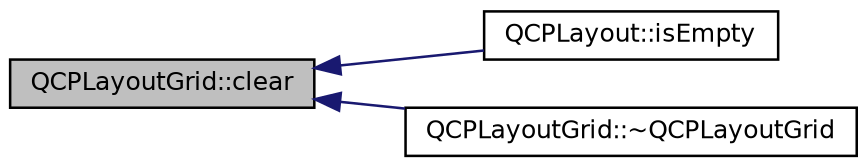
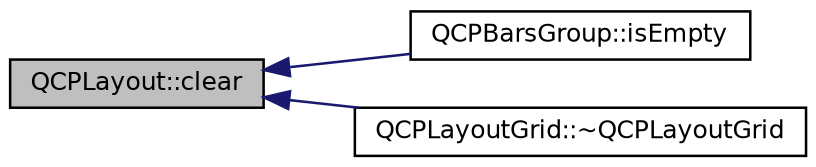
(631, 35) -> (580, 35)
(162, 84) -> (137, 84)
